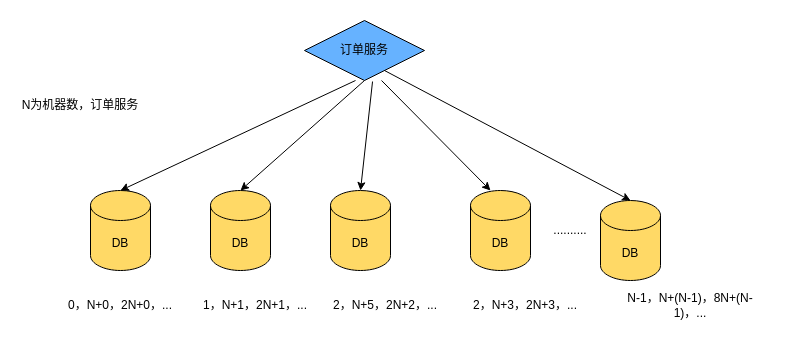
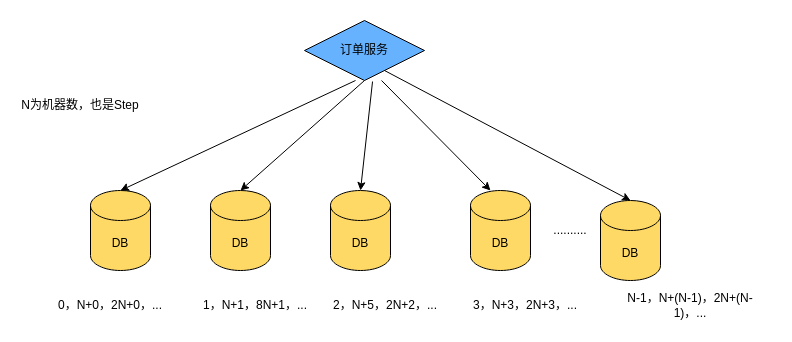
(81, 106) -> (81, 106)
(121, 306) -> (111, 306)
(256, 306) -> (256, 306)
(526, 306) -> (526, 306)
(691, 306) -> (691, 306)
